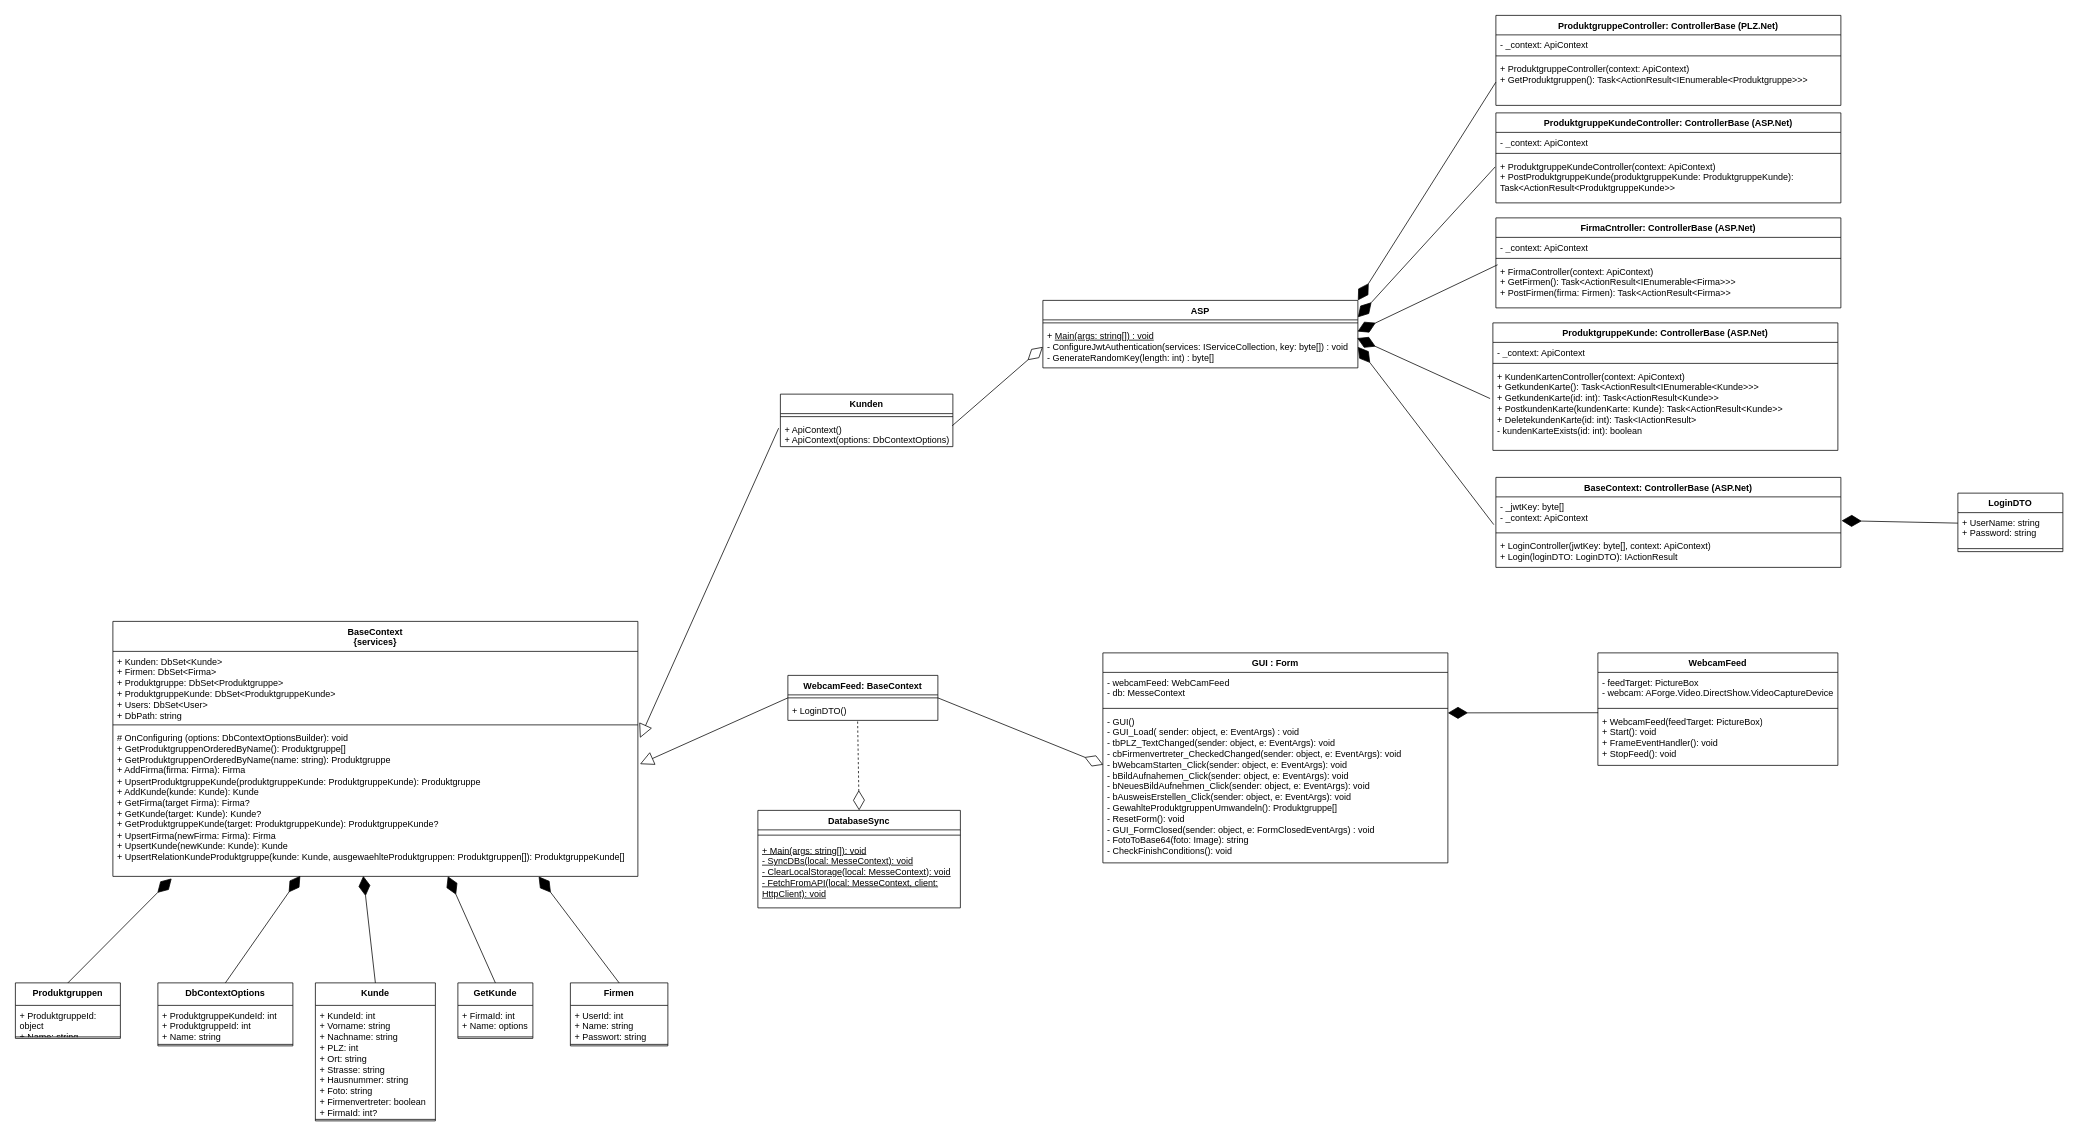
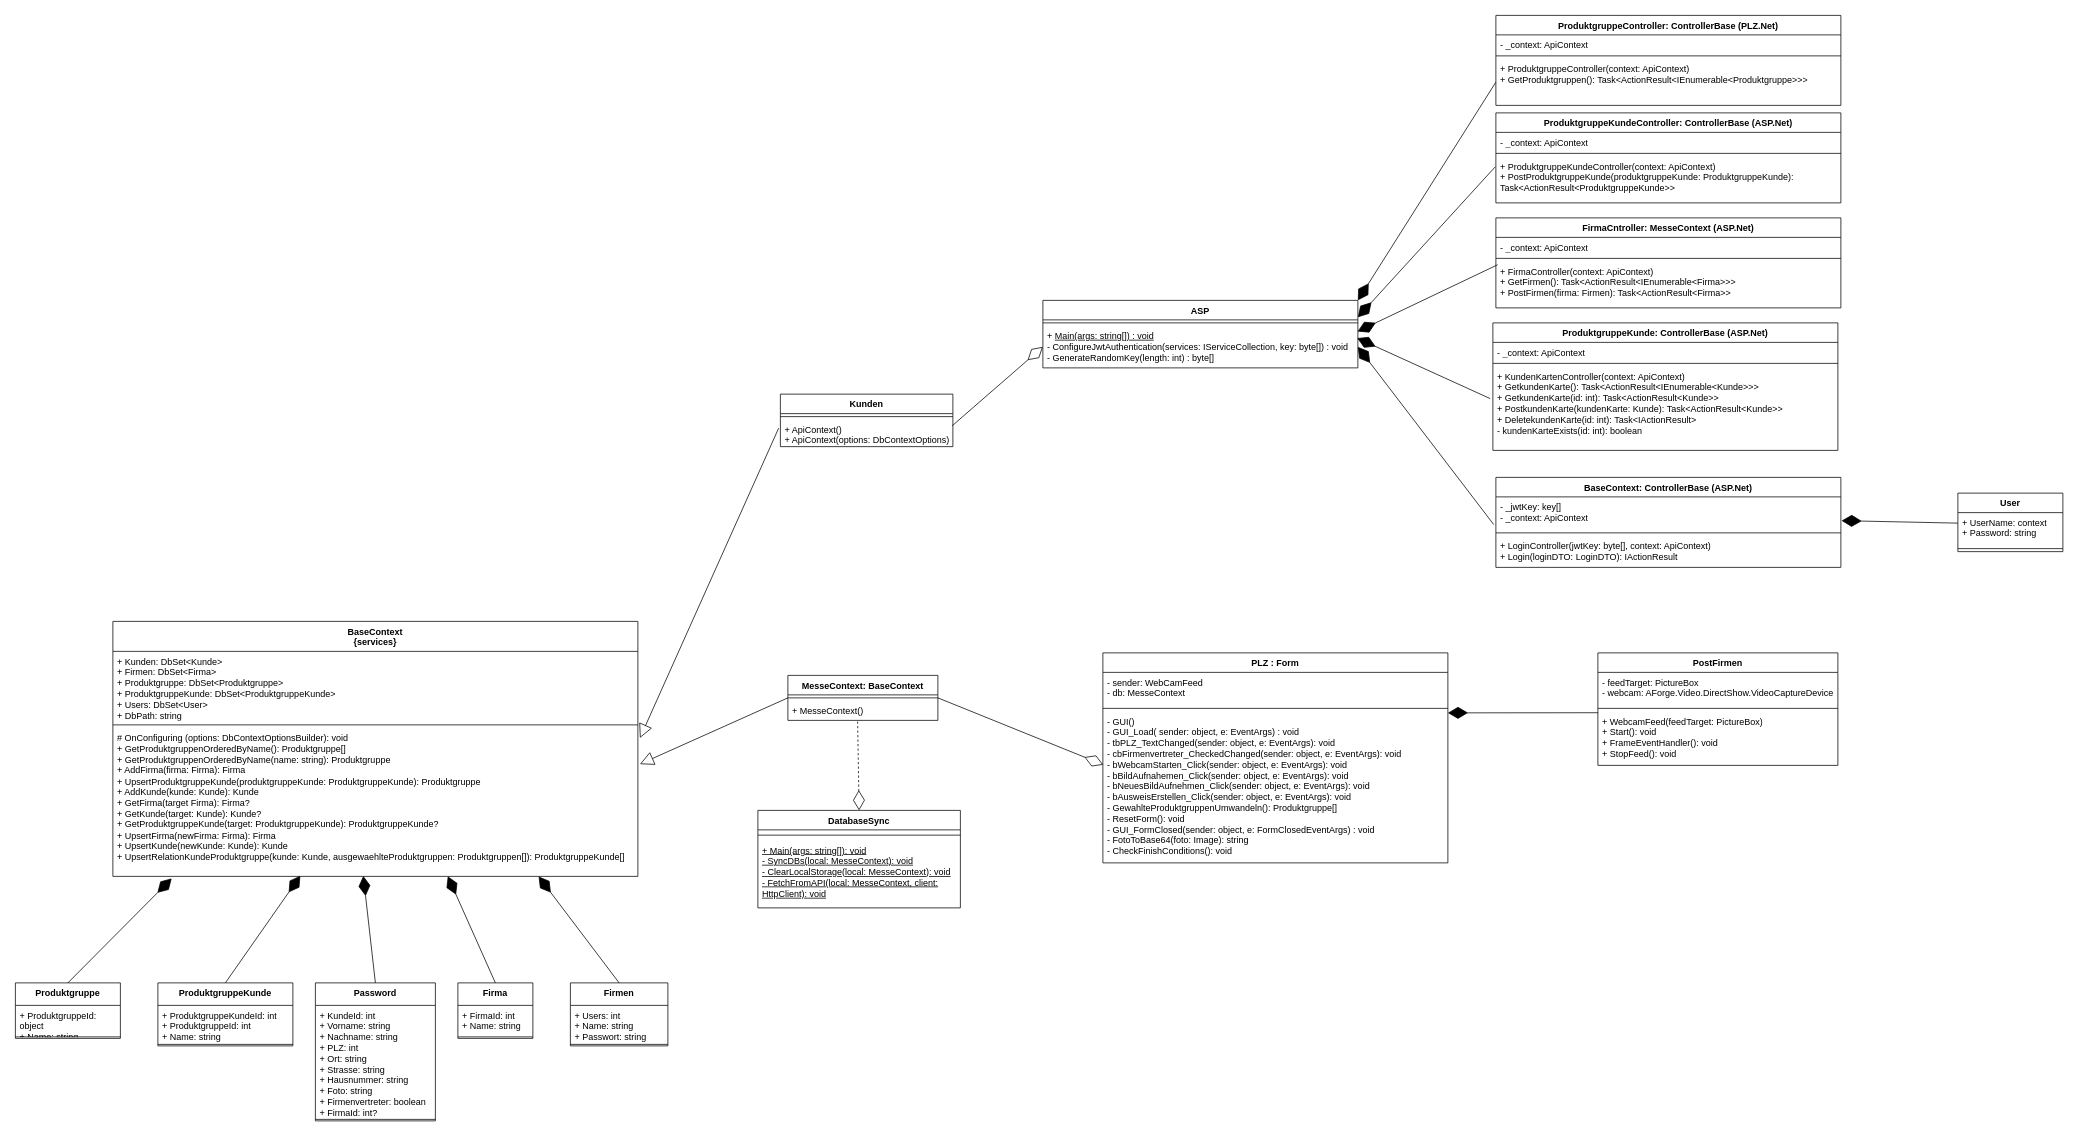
(1668, 229) -> (1668, 229)
(2010, 504) -> (2010, 504)
(1551, 513) -> (1551, 513)
(2003, 529) -> (2007, 529)
(1275, 664) -> (1275, 664)
(1718, 664) -> (1718, 664)
(863, 686) -> (863, 686)
(1164, 688) -> (1154, 688)
(820, 712) -> (832, 712)
(68, 994) -> (68, 994)
(225, 994) -> (225, 994)
(375, 994) -> (375, 994)
(495, 994) -> (495, 994)
(495, 1021) -> (493, 1021)
(616, 1027) -> (616, 1027)
